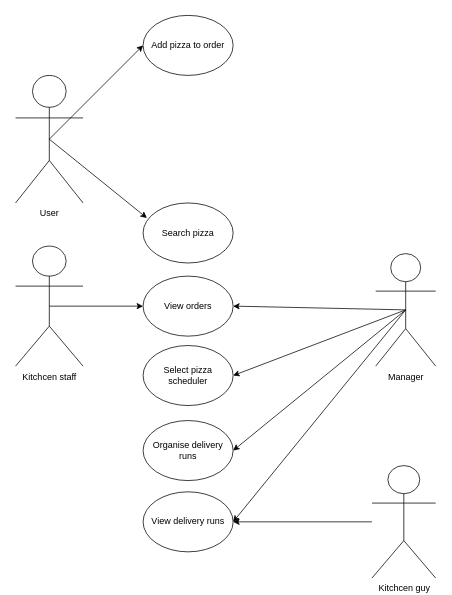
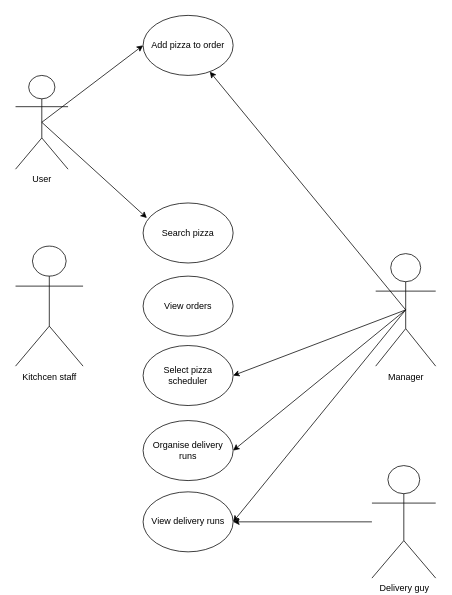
(49, 139) -> (42, 122)
(136, 306) -> none
(342, 308) -> (308, 191)
(404, 589) -> (404, 589)
